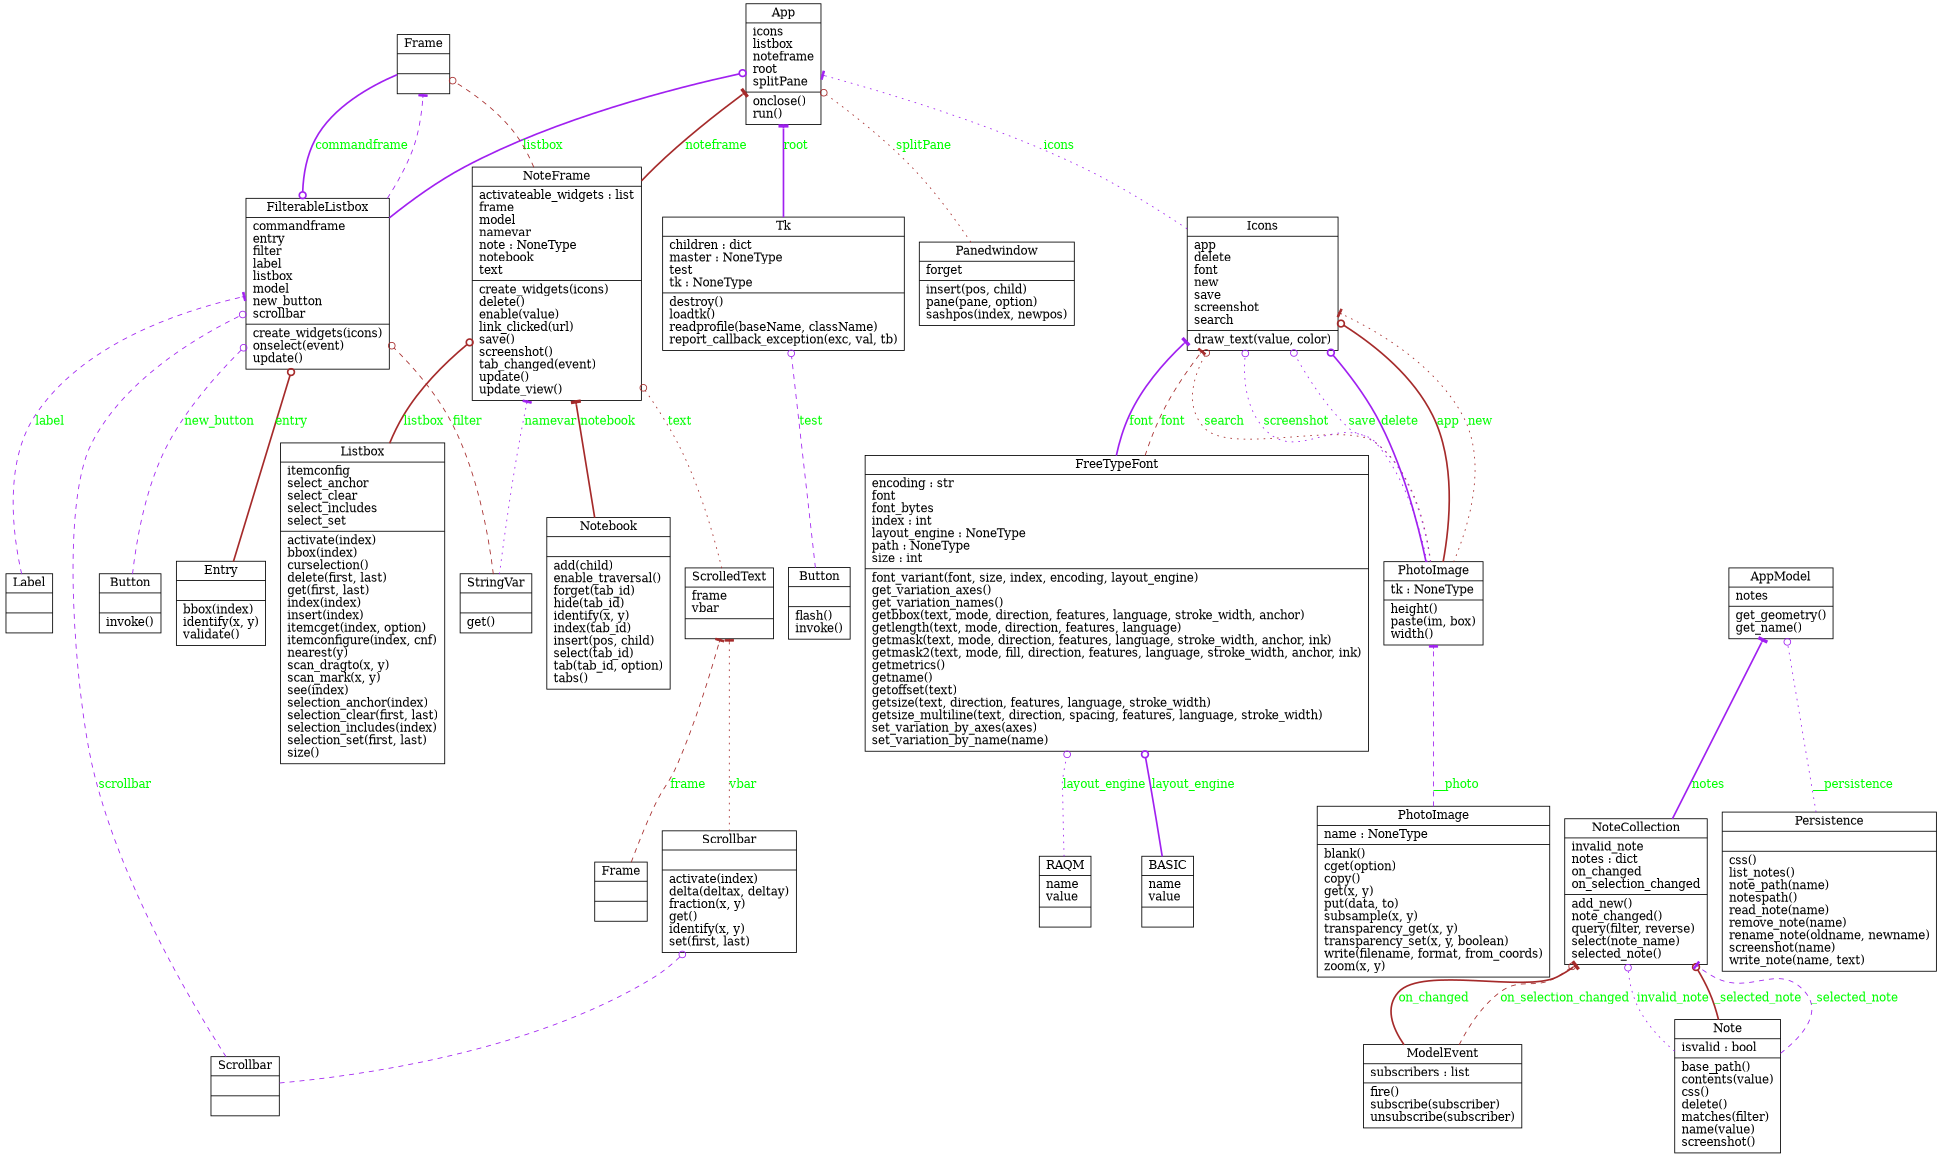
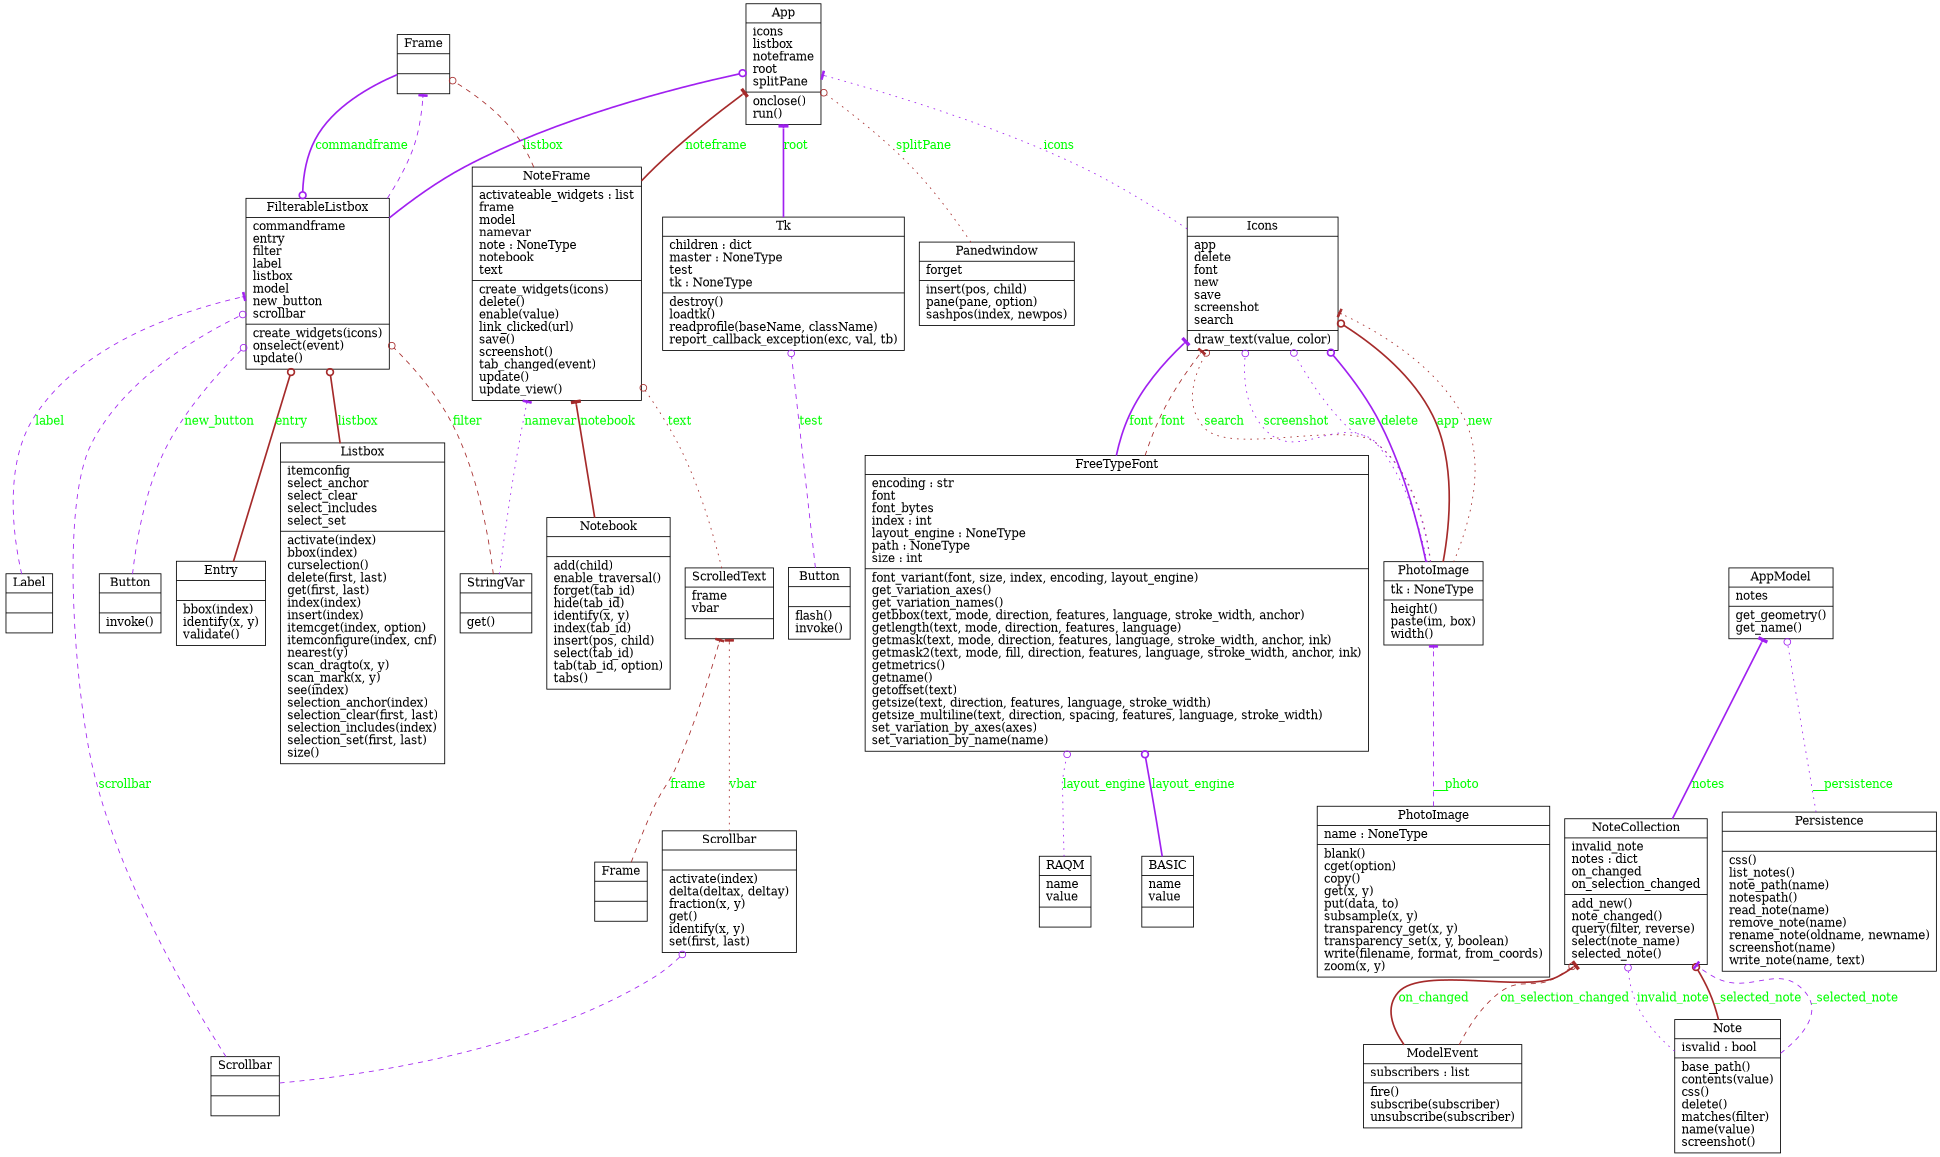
(422, 389) -> (335, 409)
